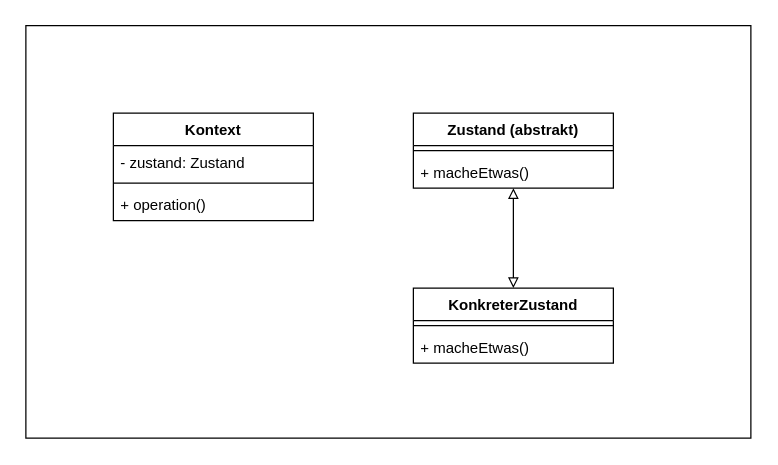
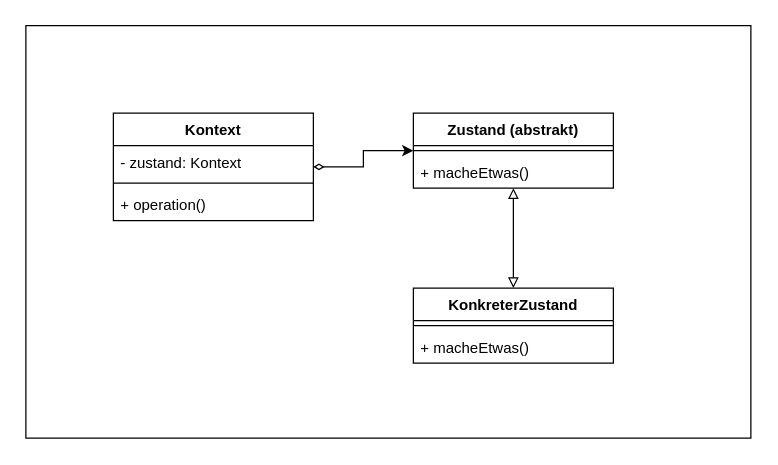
none -> (363, 158)
(190, 163) -> (190, 163)
